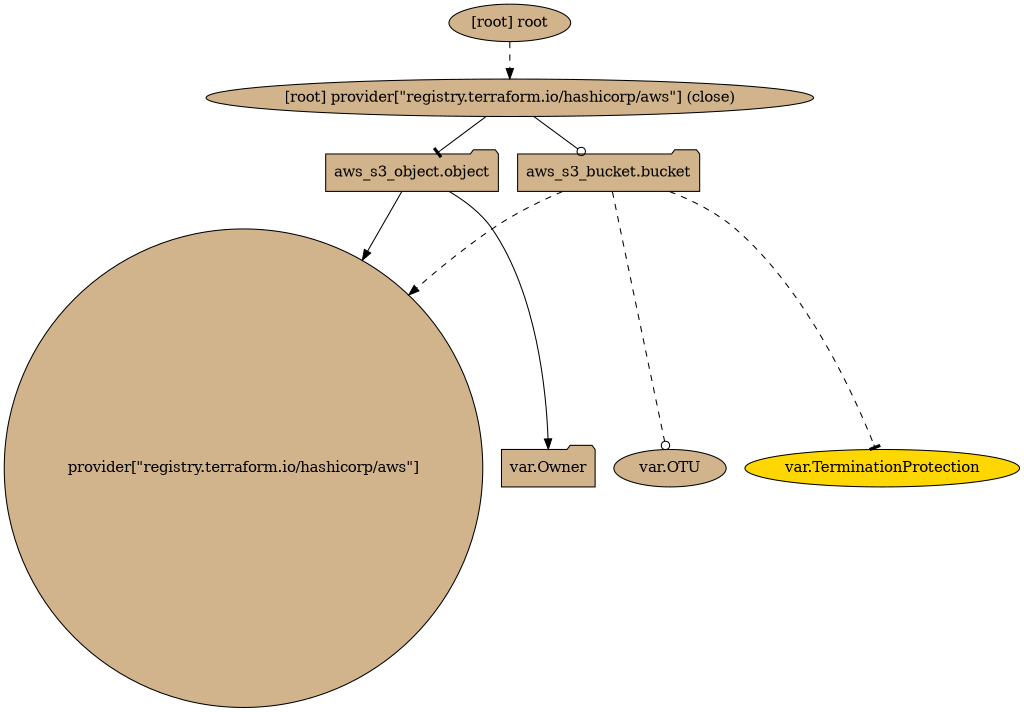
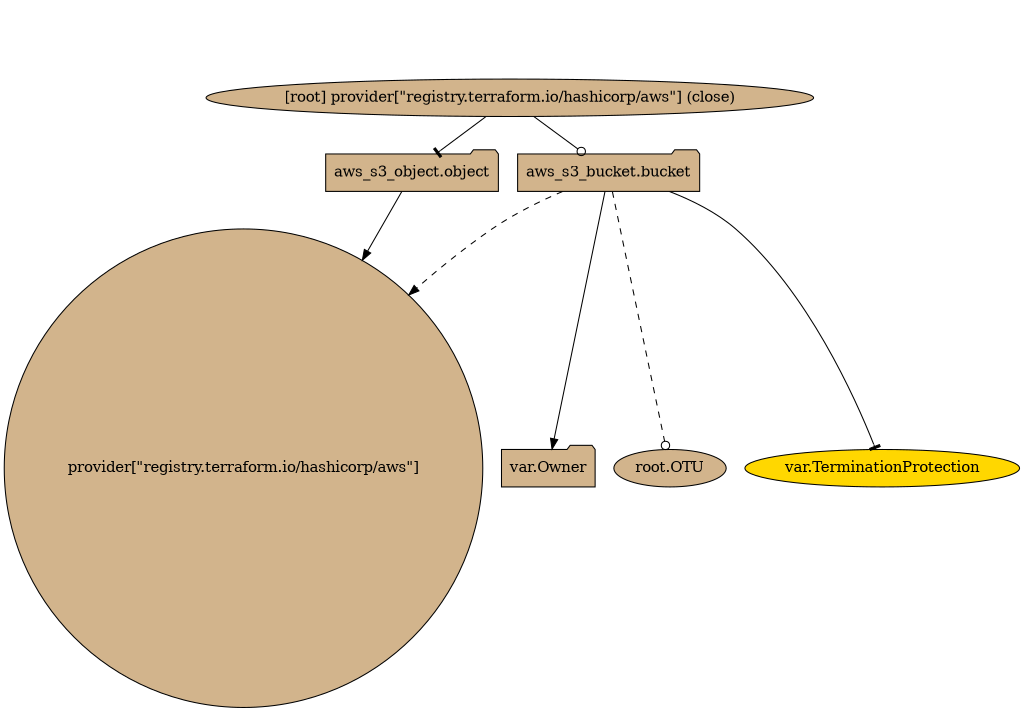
(510, 23) -> none
(795, 297) -> (795, 297)
(526, 303) -> (580, 315)
(670, 468) -> (670, 468)
